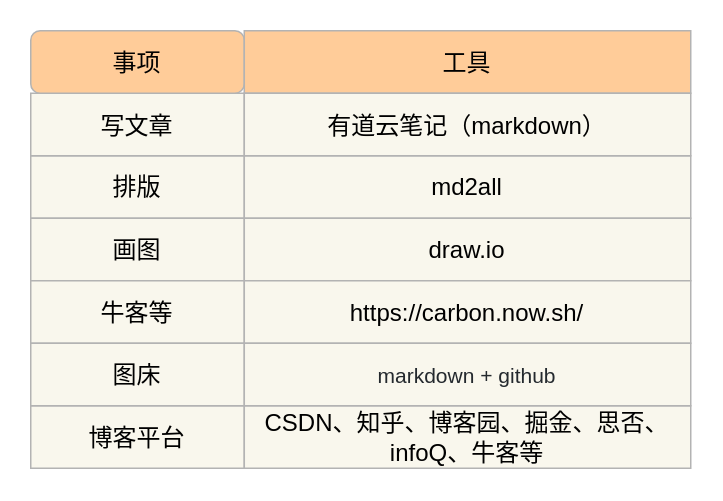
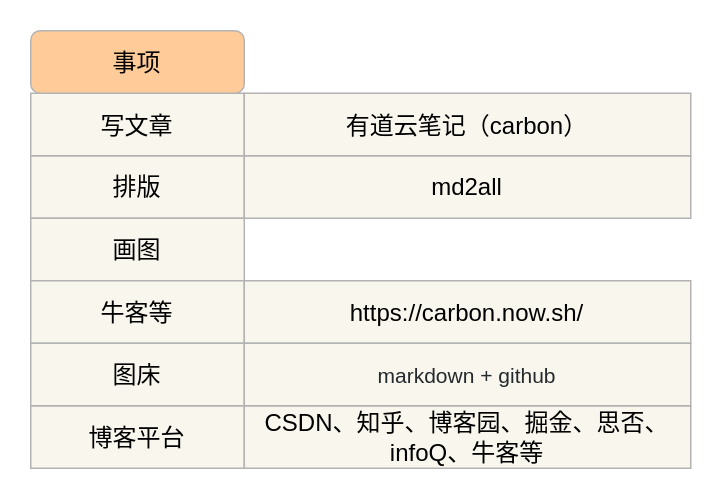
(468, 62) -> none
(467, 125) -> (467, 125)
(468, 250) -> none
